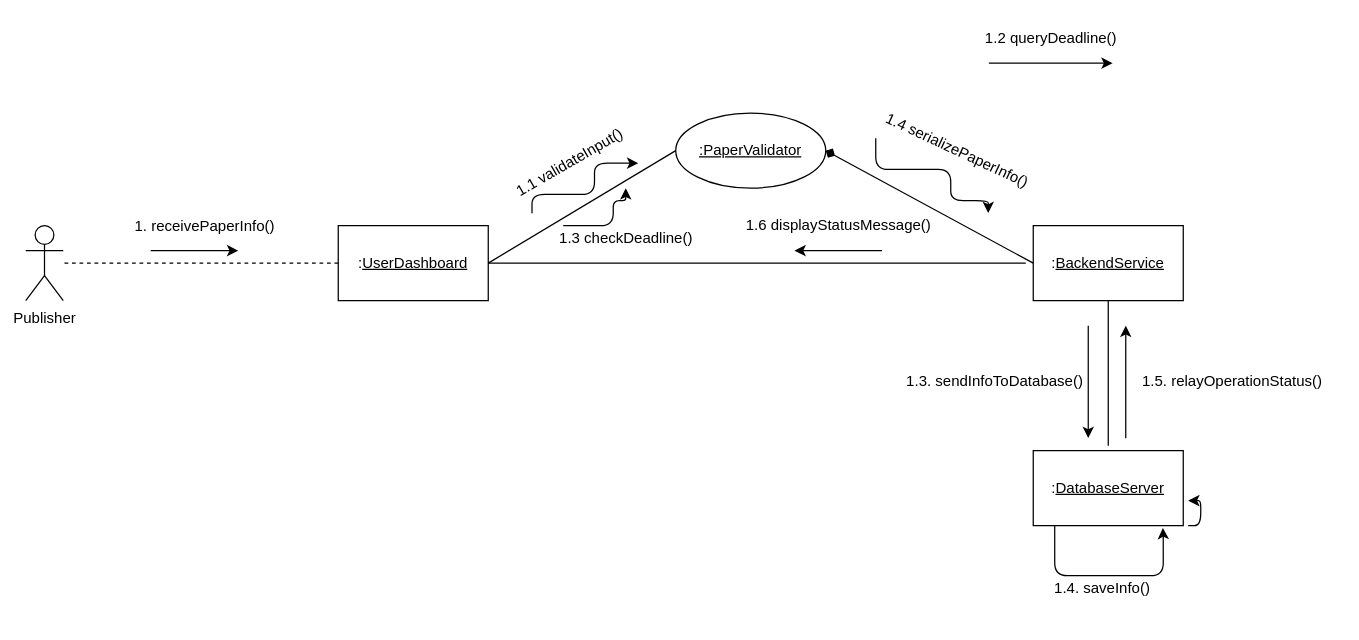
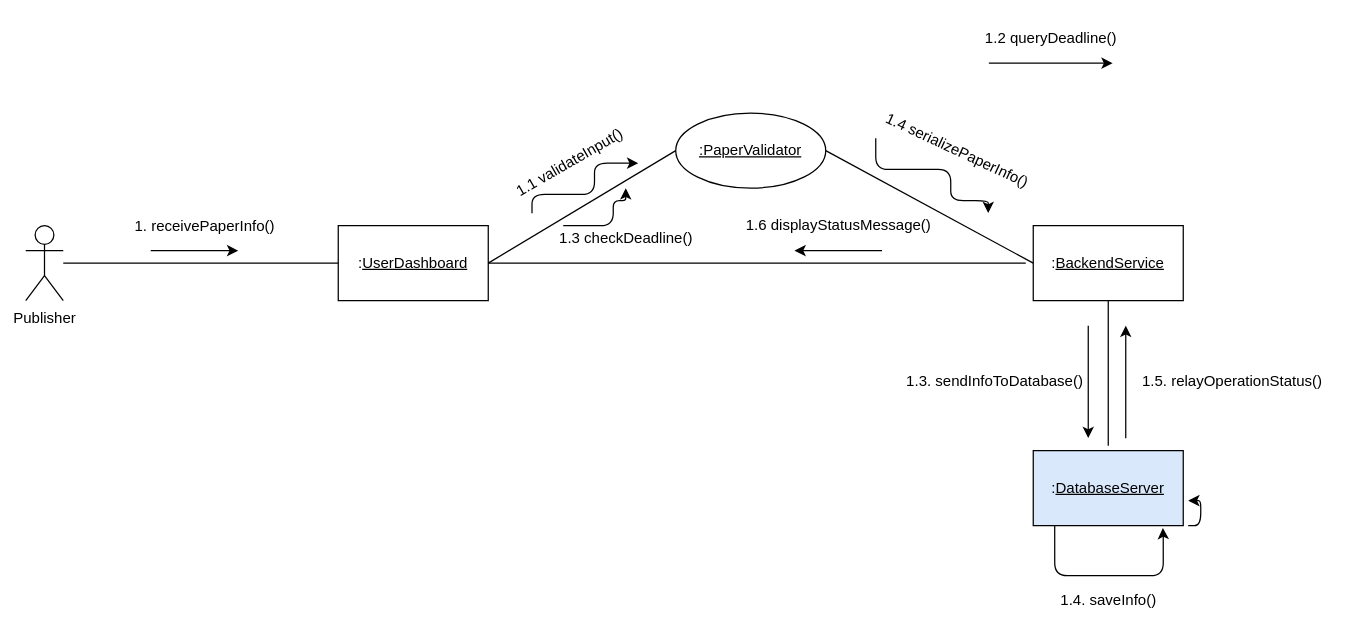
(834, 155) -> (830, 153)
(199, 263) -> (199, 263)
(1108, 488) -> (1108, 488)
(1102, 588) -> (1108, 601)
